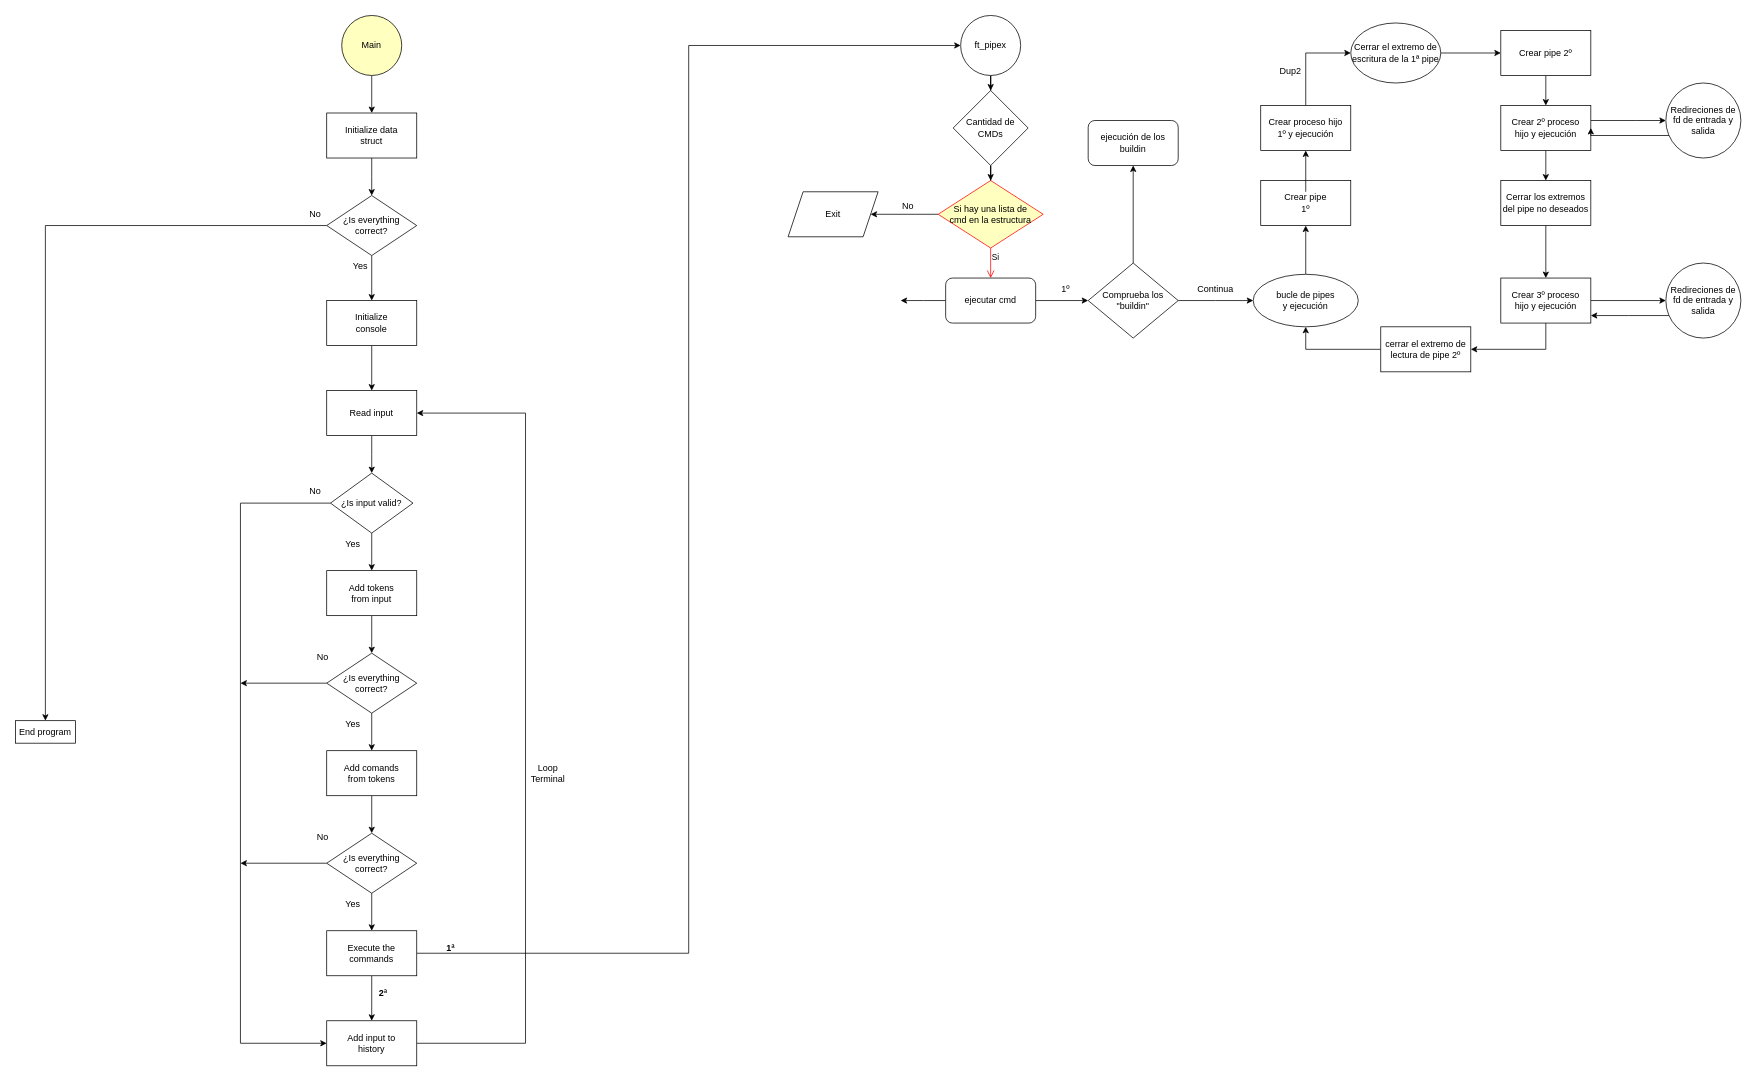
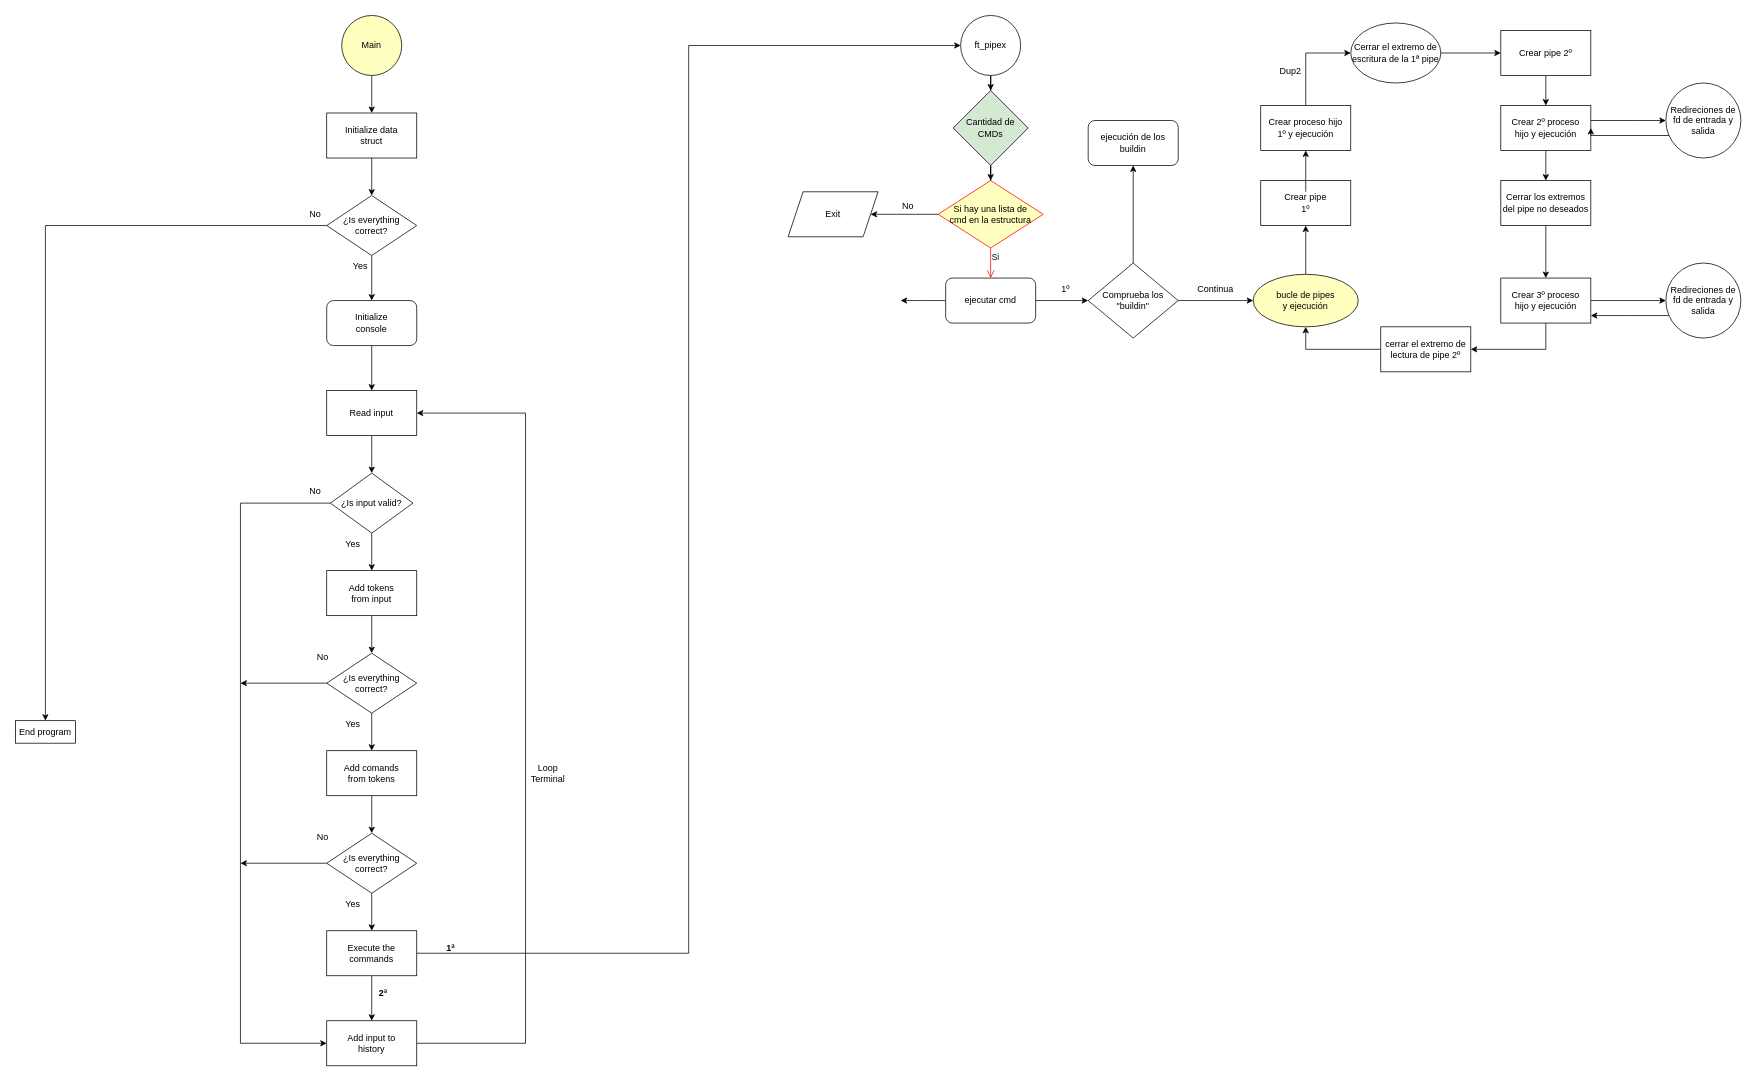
(990, 128) -> (990, 128)
(1305, 300) -> (1305, 300)
(372, 323) -> (372, 323)
